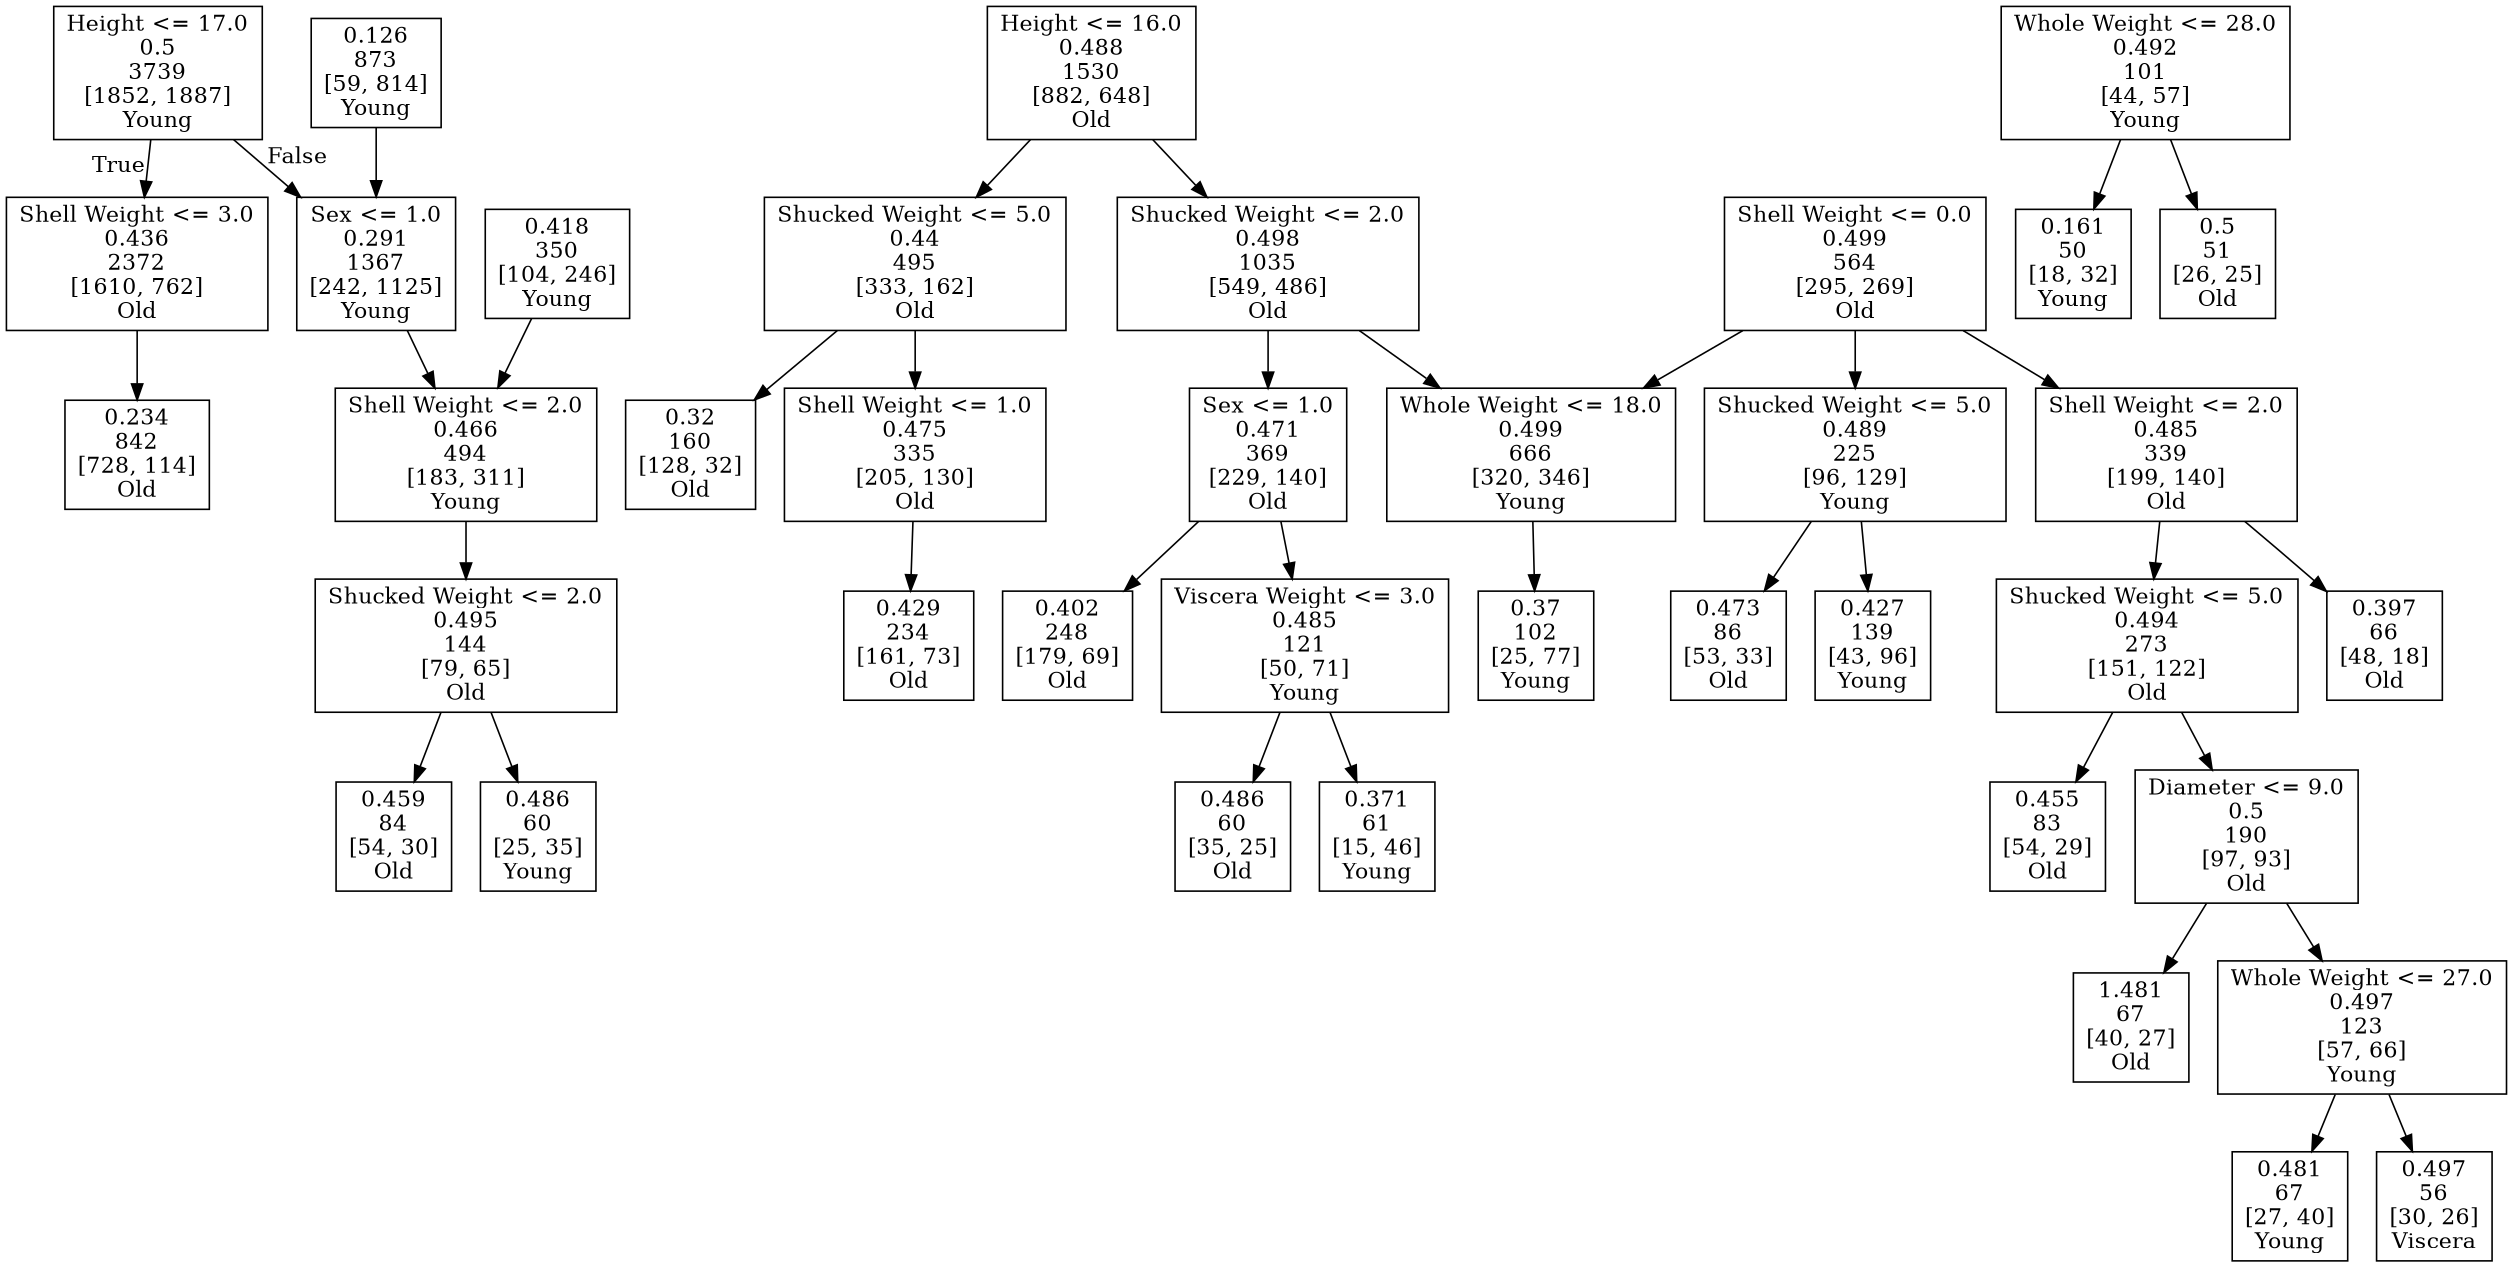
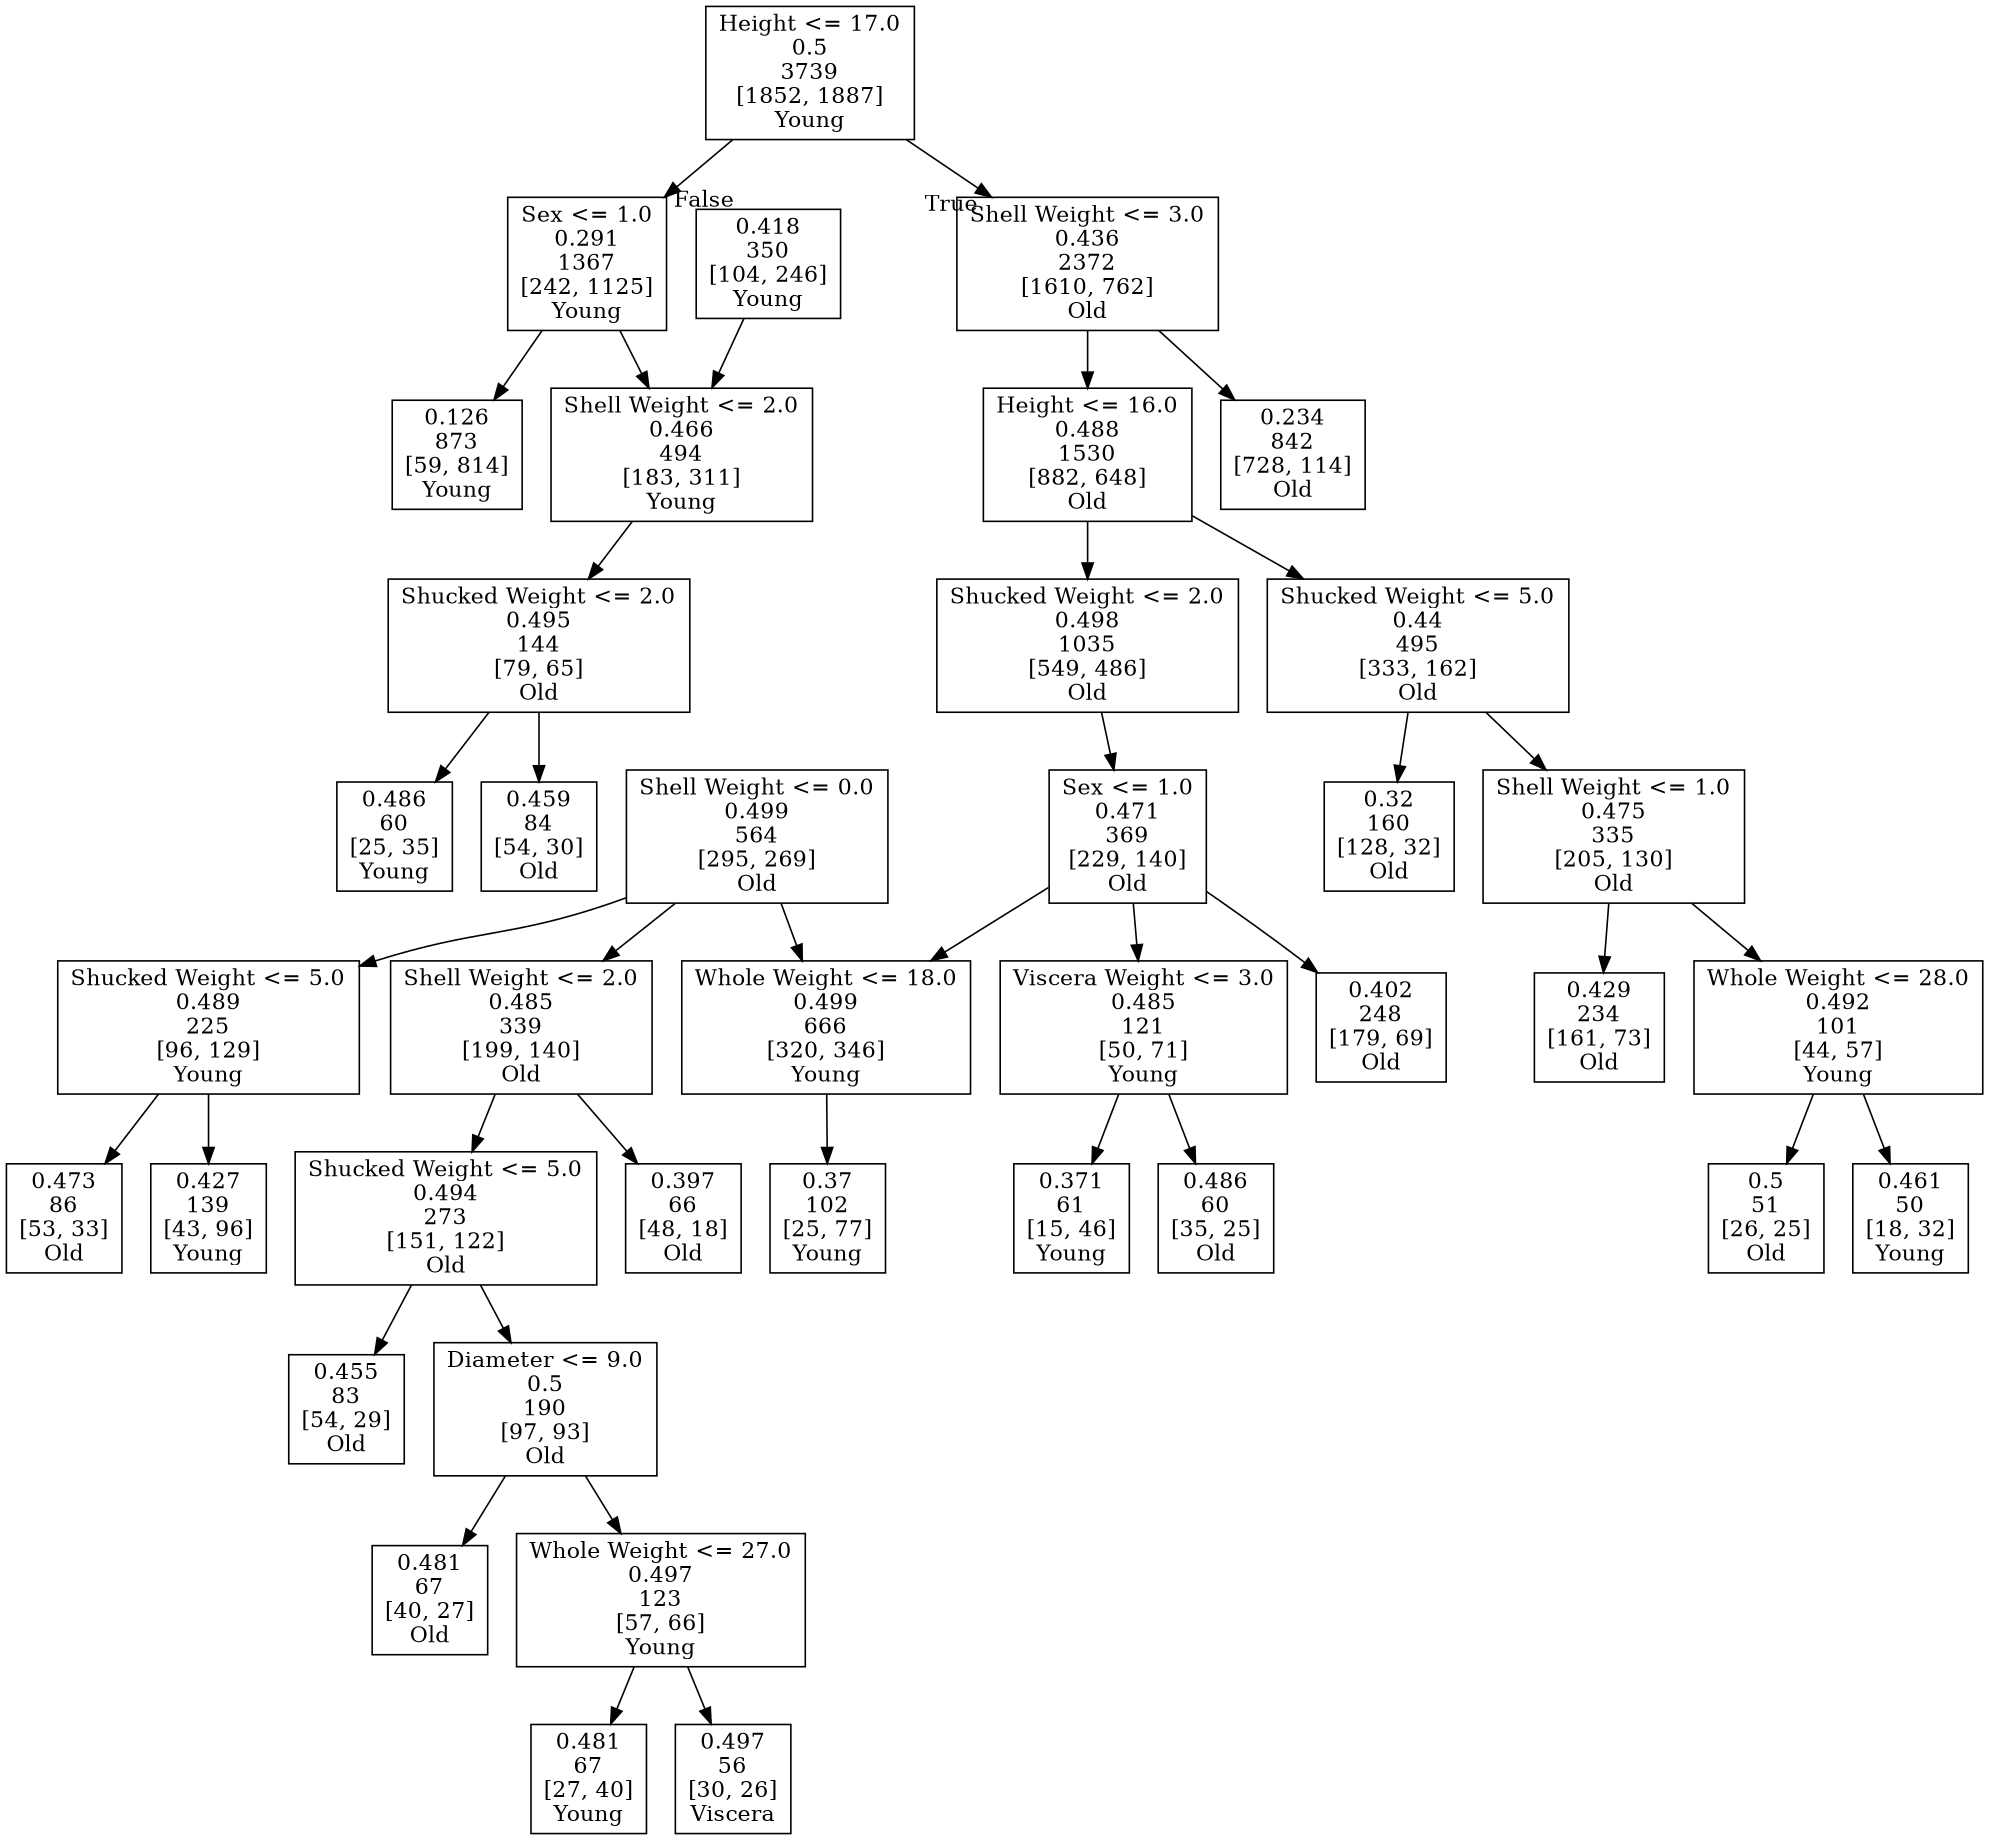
(376, 154) -> (523, 359)
(2073, 264) -> (1911, 1218)
none -> (1088, 351)
(1393, 355) -> (997, 920)
none -> (1720, 927)
(2131, 1027) -> (430, 1600)
